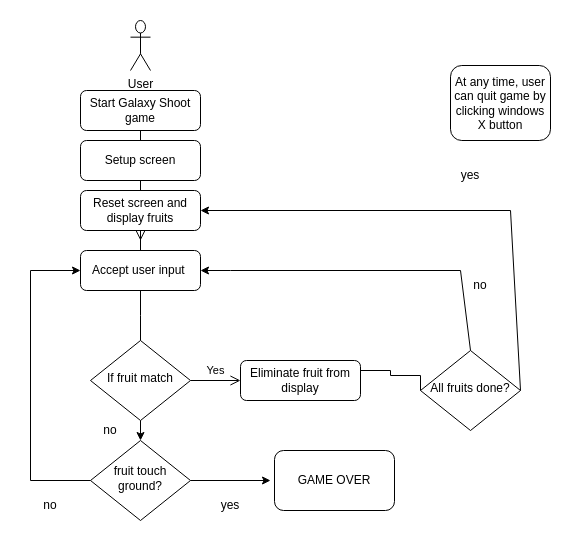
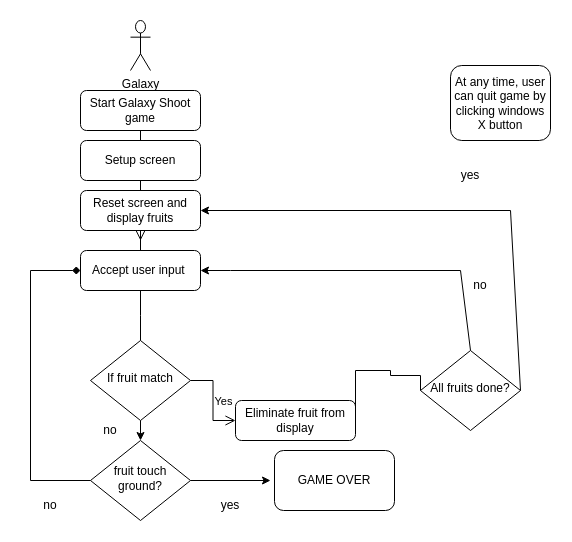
(141, 85) -> (141, 85)
(72, 271) -> (72, 271)
(301, 381) -> (296, 421)
